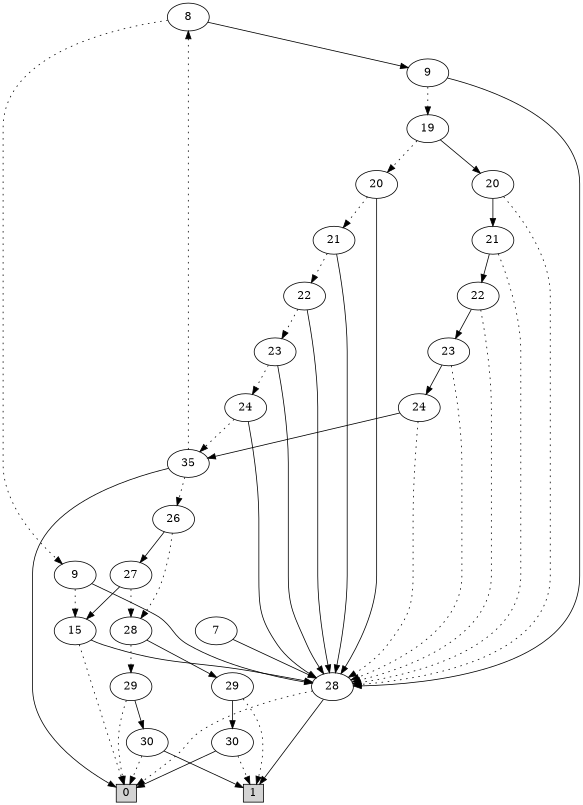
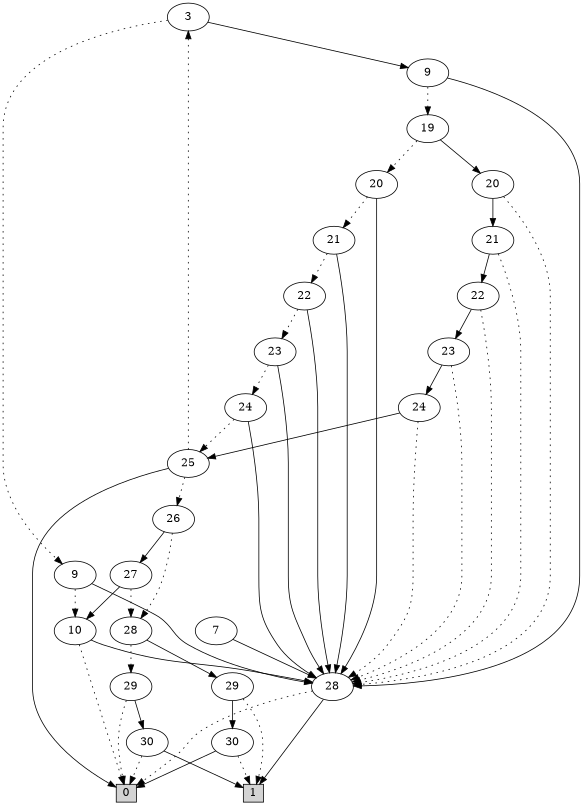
(188, 17) -> (188, 17)
(188, 463) -> (188, 463)
(75, 631) -> (75, 631)
